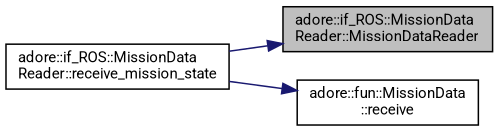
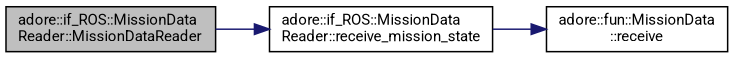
(249, 48) -> (235, 29)
